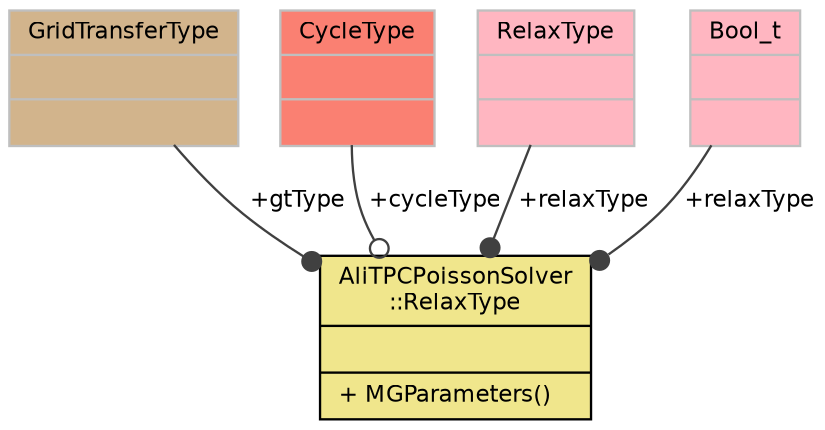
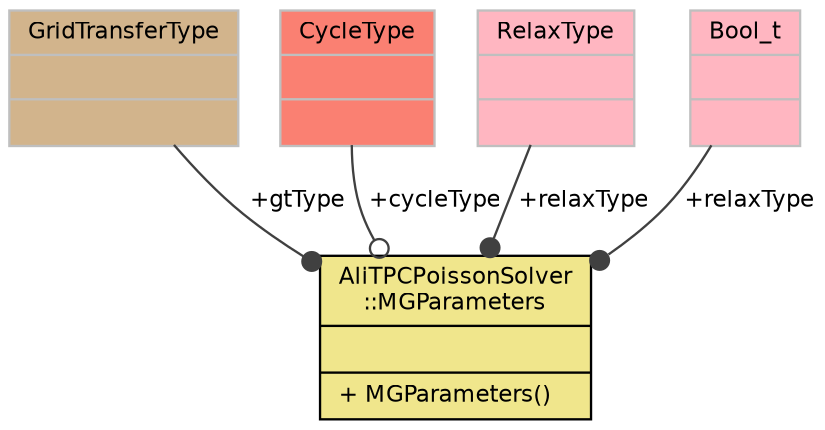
(456, 303) -> (456, 303)
